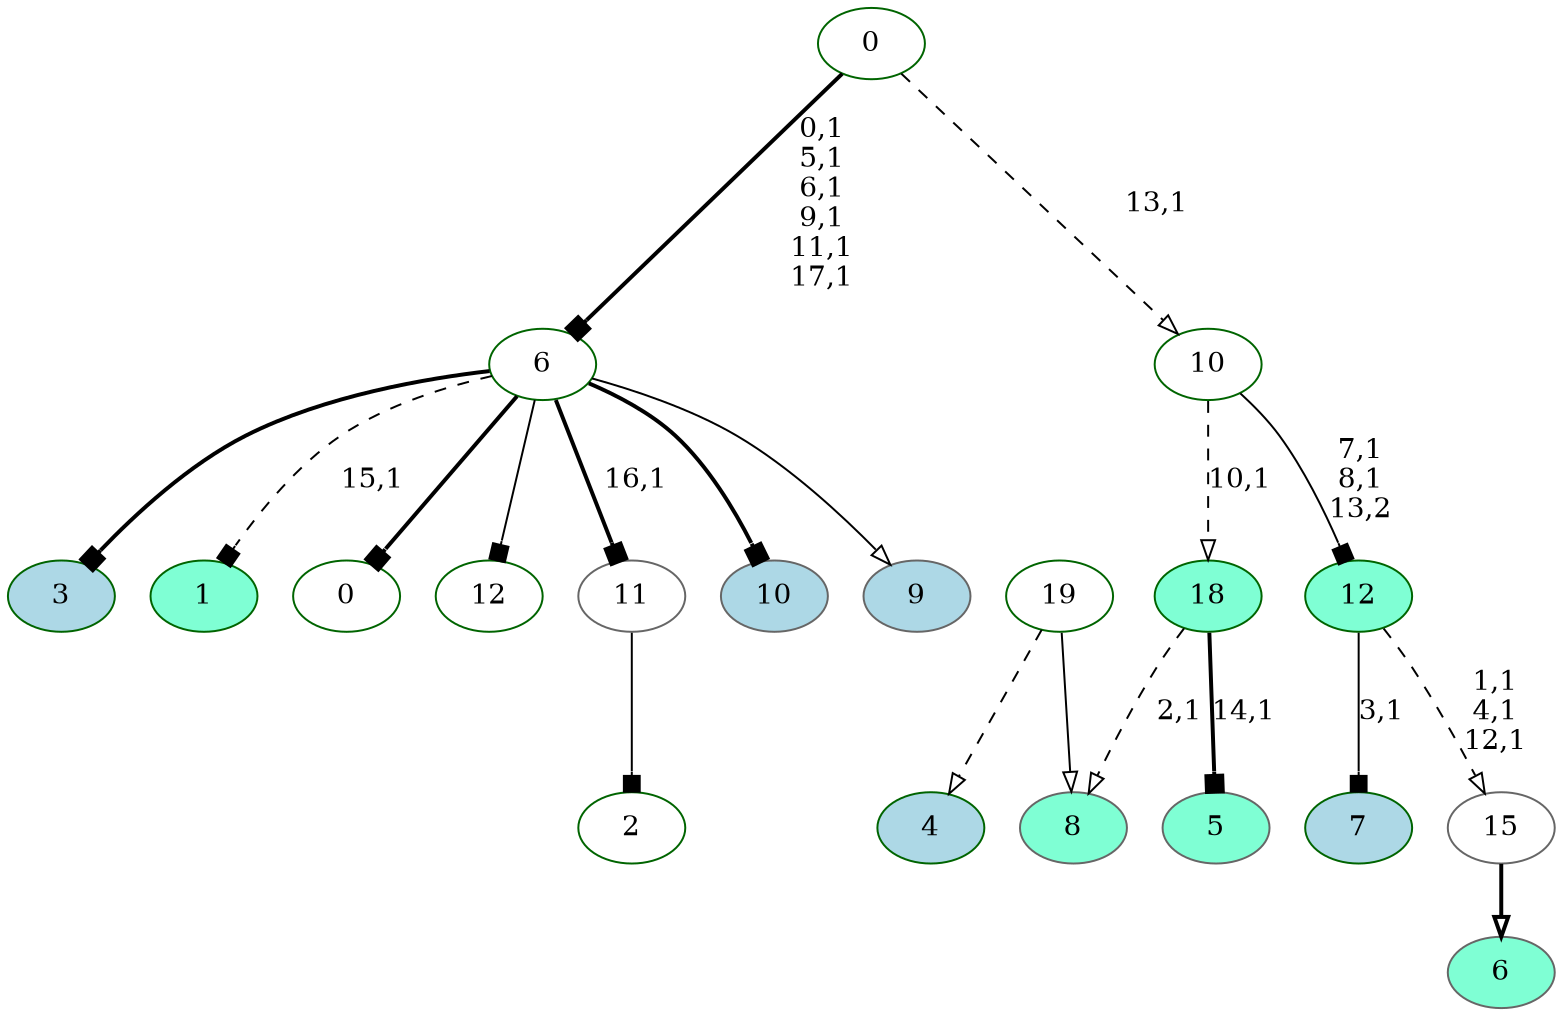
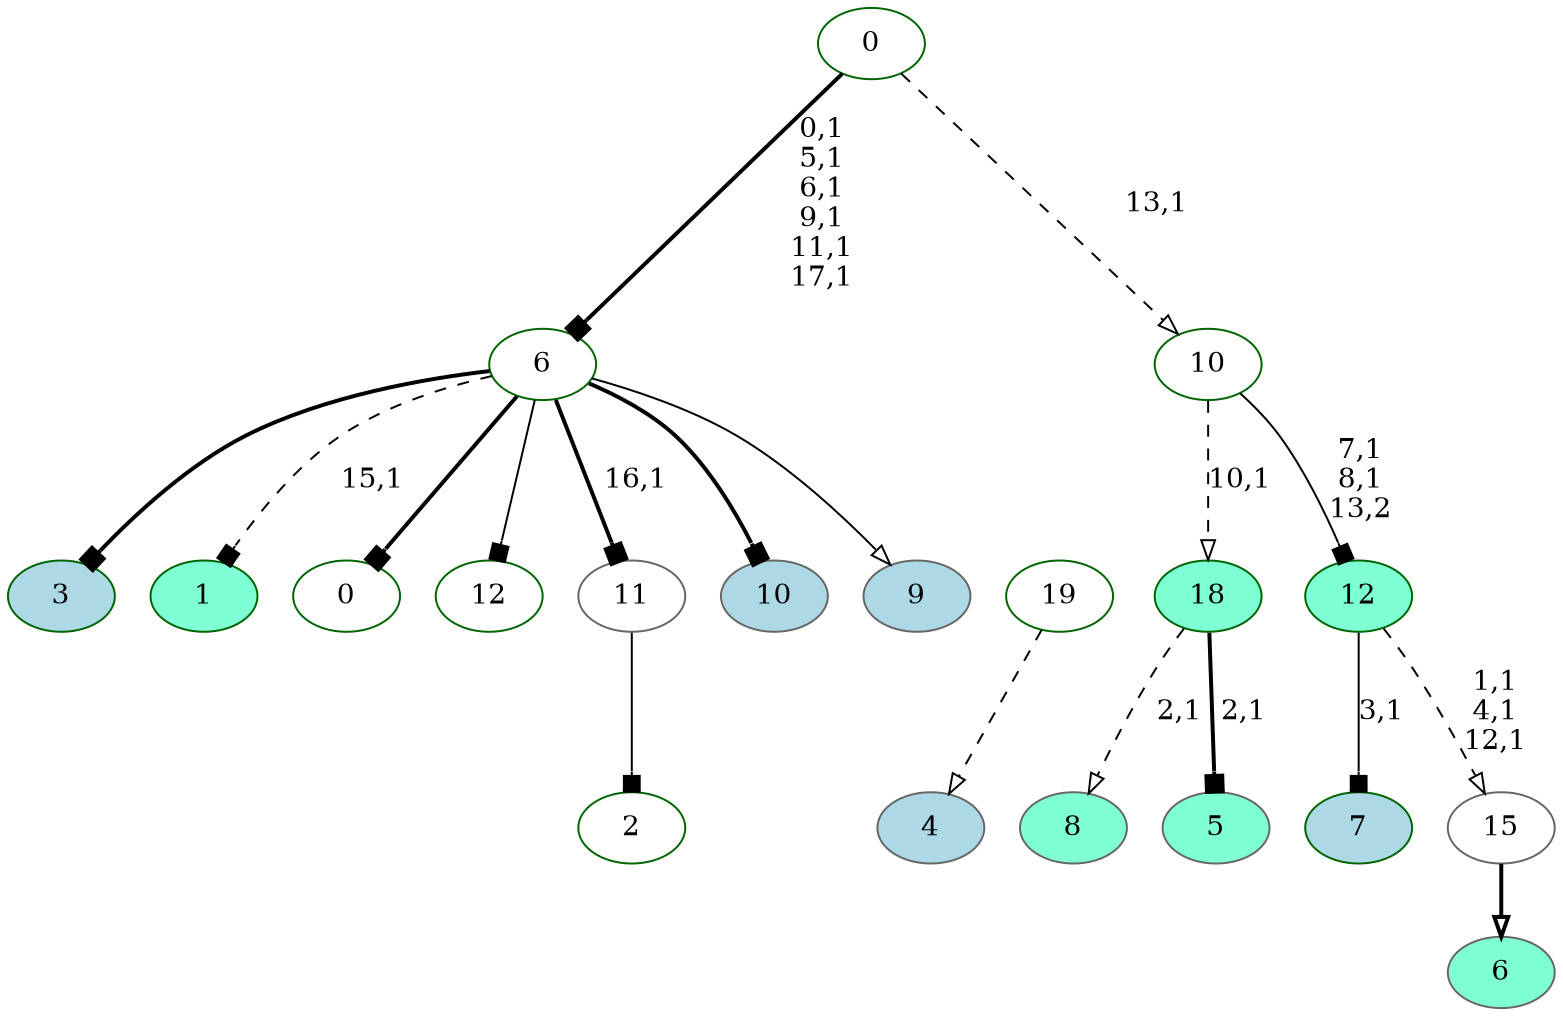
(1066, 702) -> none
(1244, 712) -> (1244, 712)
(931, 828) -> (931, 828)
